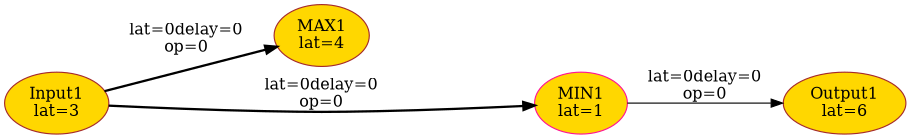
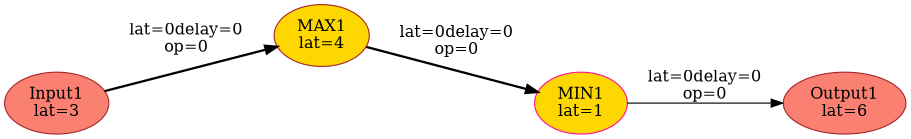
(57, 103) -> (57, 103)
(845, 103) -> (845, 103)
(316, 112) -> (446, 68)
